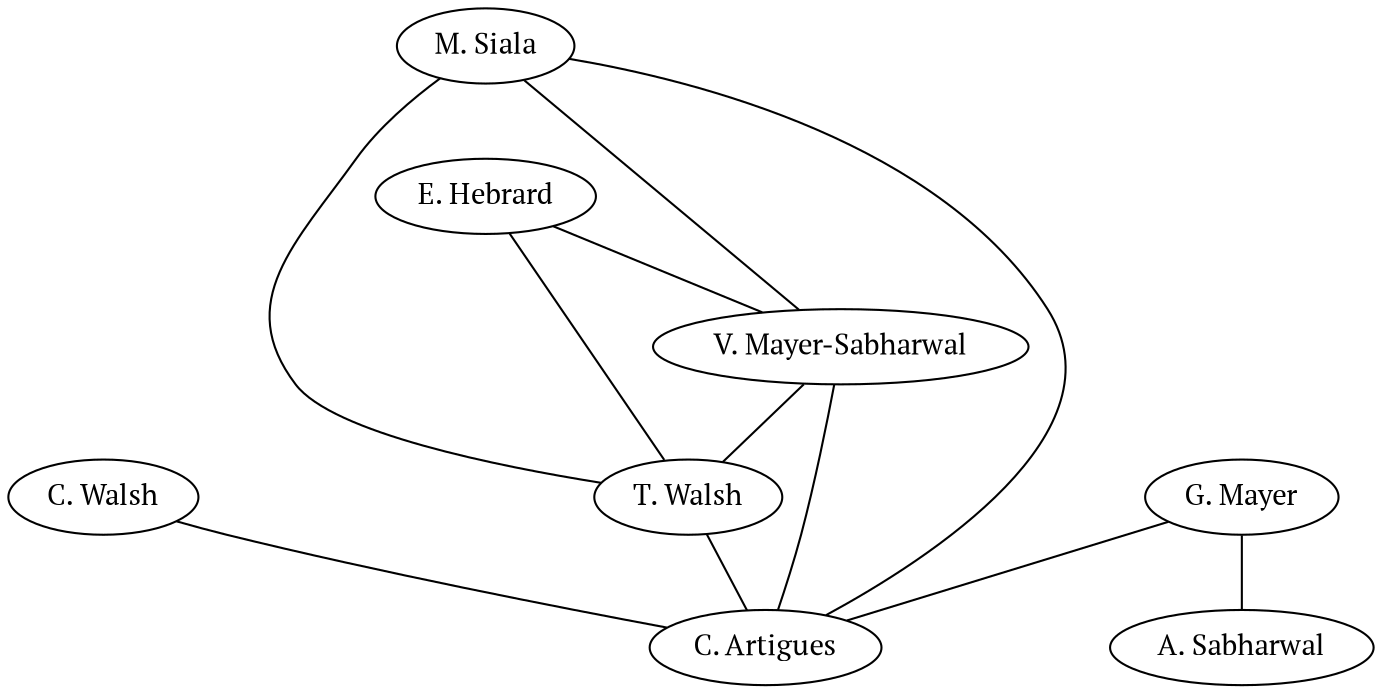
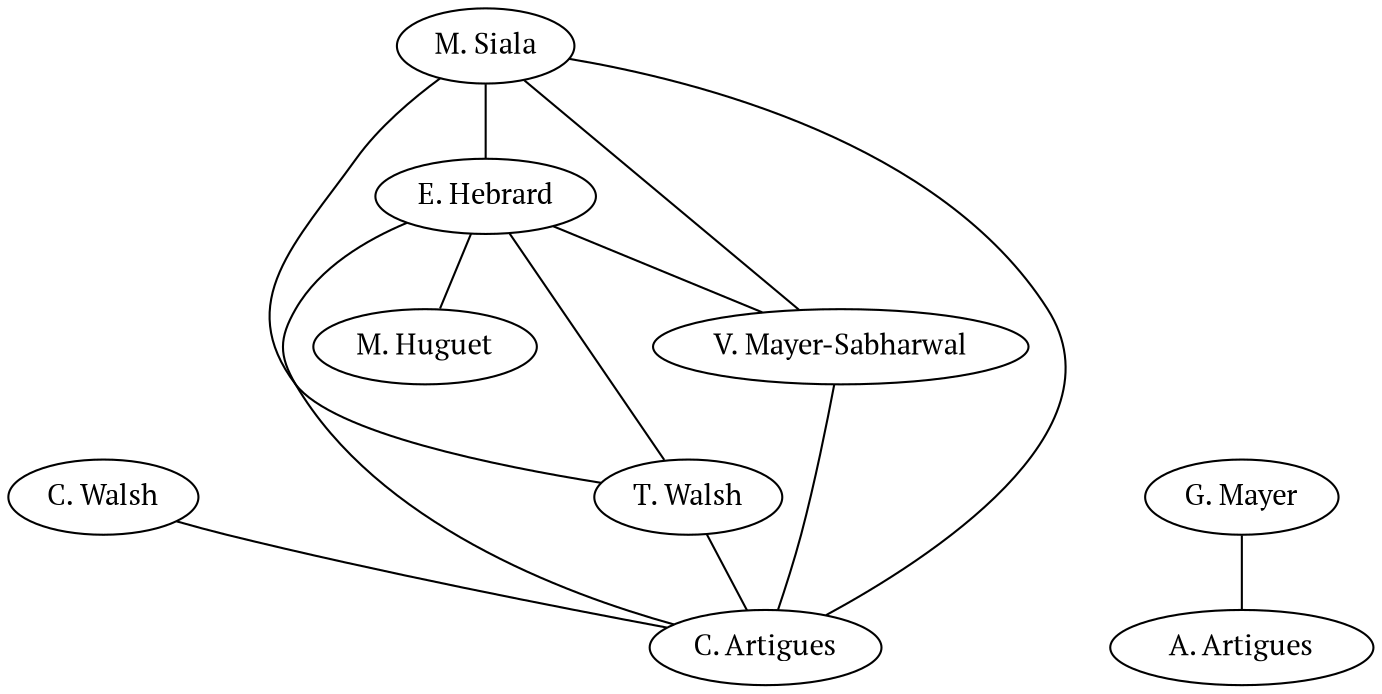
none -> (486, 121)
none -> (425, 347)
(763, 423) -> none
(1008, 571) -> (371, 474)
(1242, 648) -> (1242, 648)
